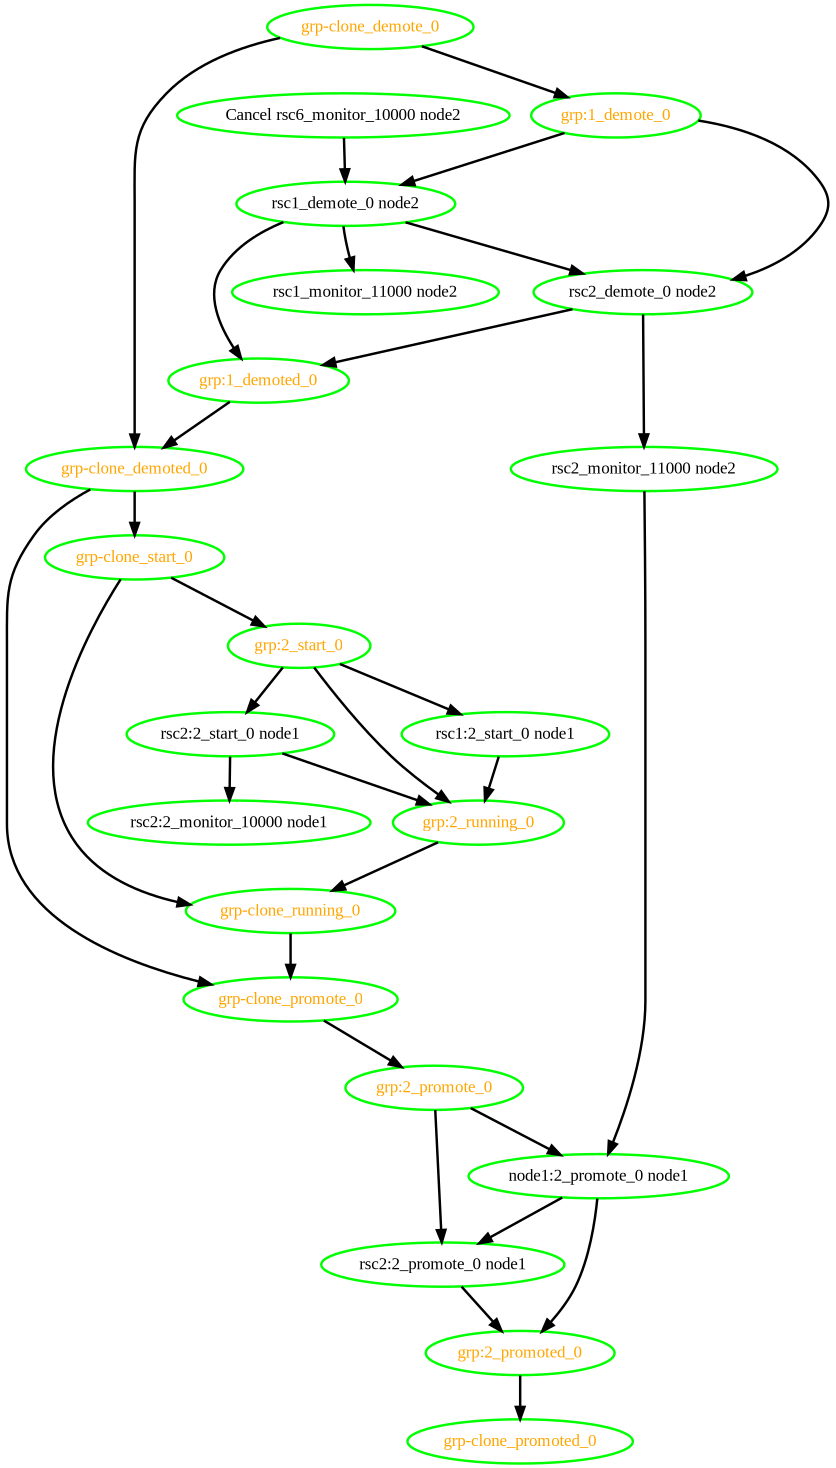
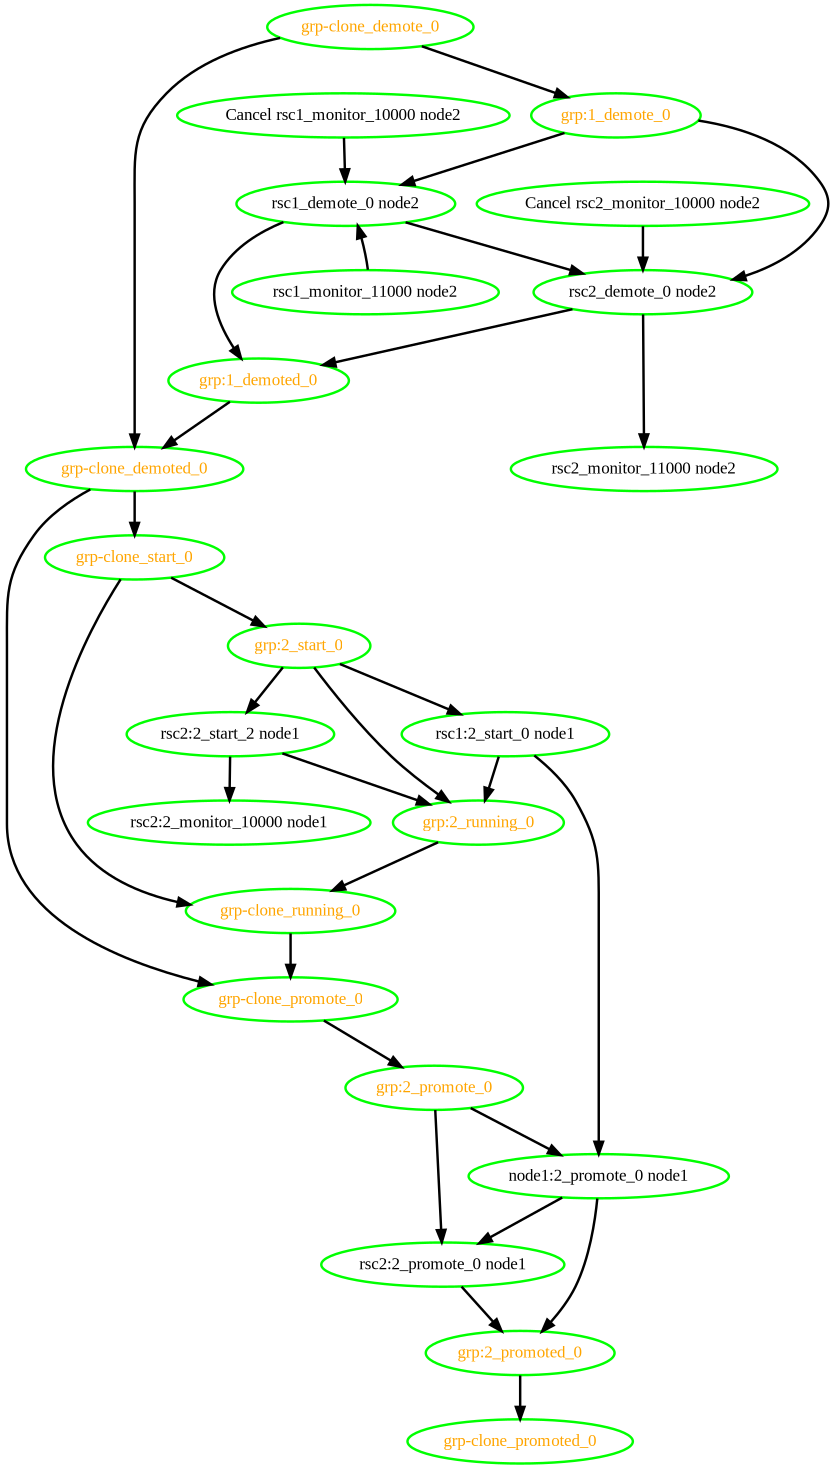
(343, 115) -> (343, 115)
none -> (643, 204)
(346, 242) -> (365, 254)
(230, 734) -> (230, 734)
(645, 819) -> (599, 938)
